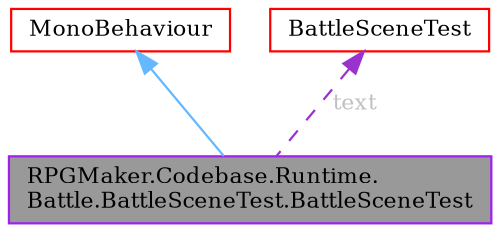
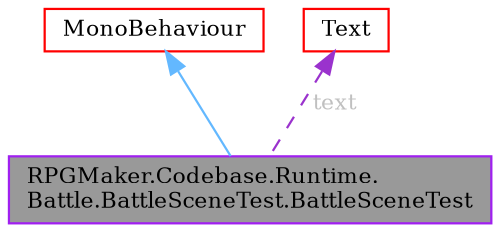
(380, 30) -> (346, 30)
